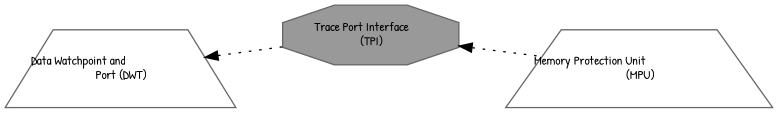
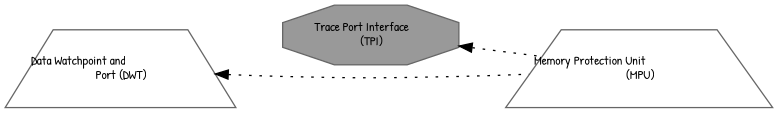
(250, 51) -> (379, 78)
